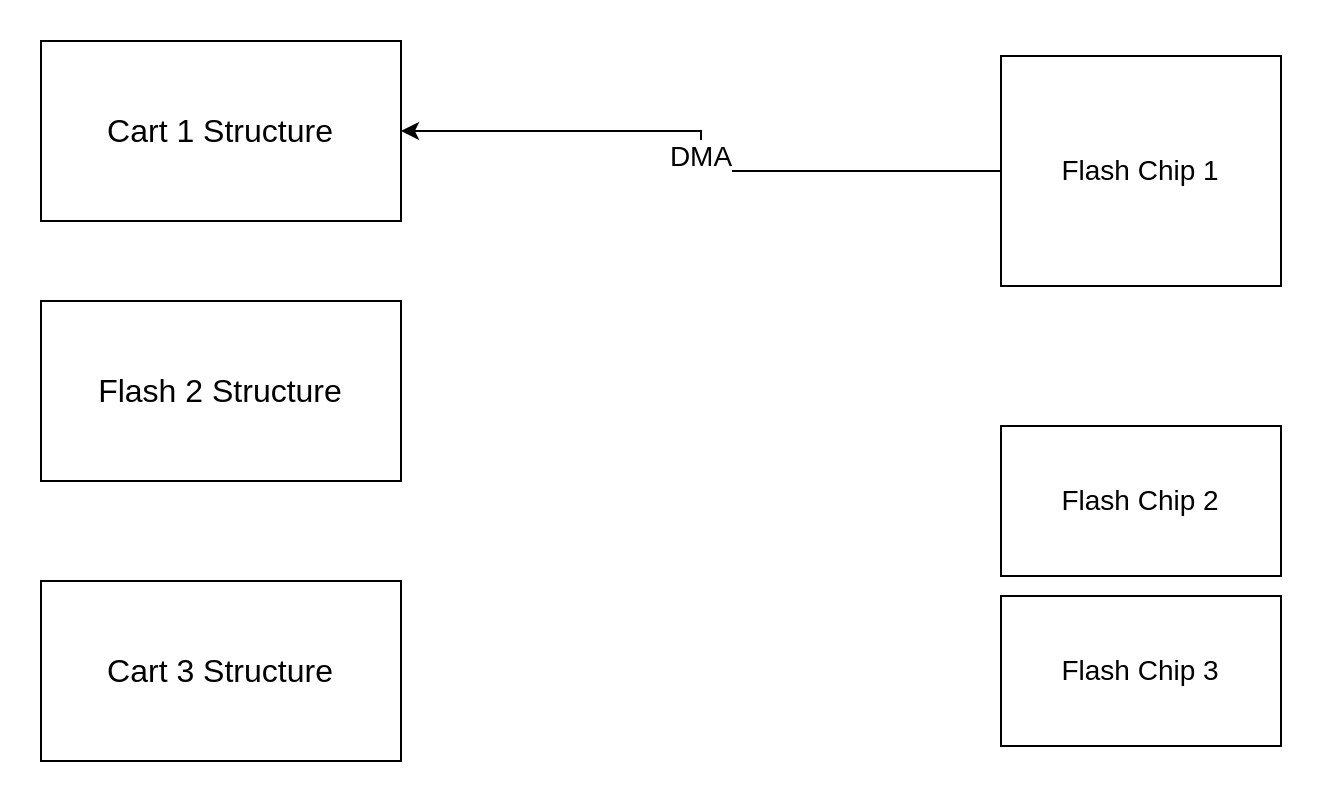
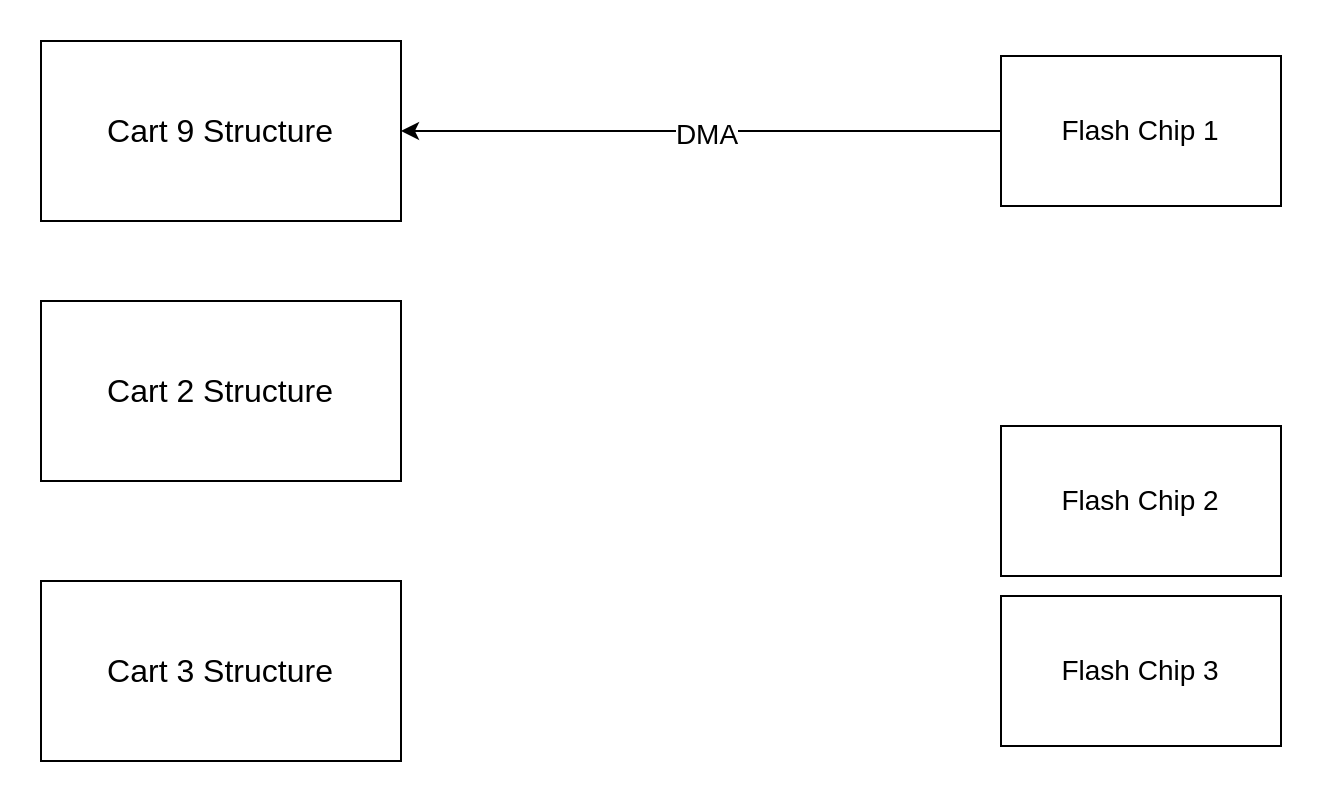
(221, 131) -> (221, 131)
(1141, 171) -> (1141, 131)
(221, 391) -> (221, 391)
